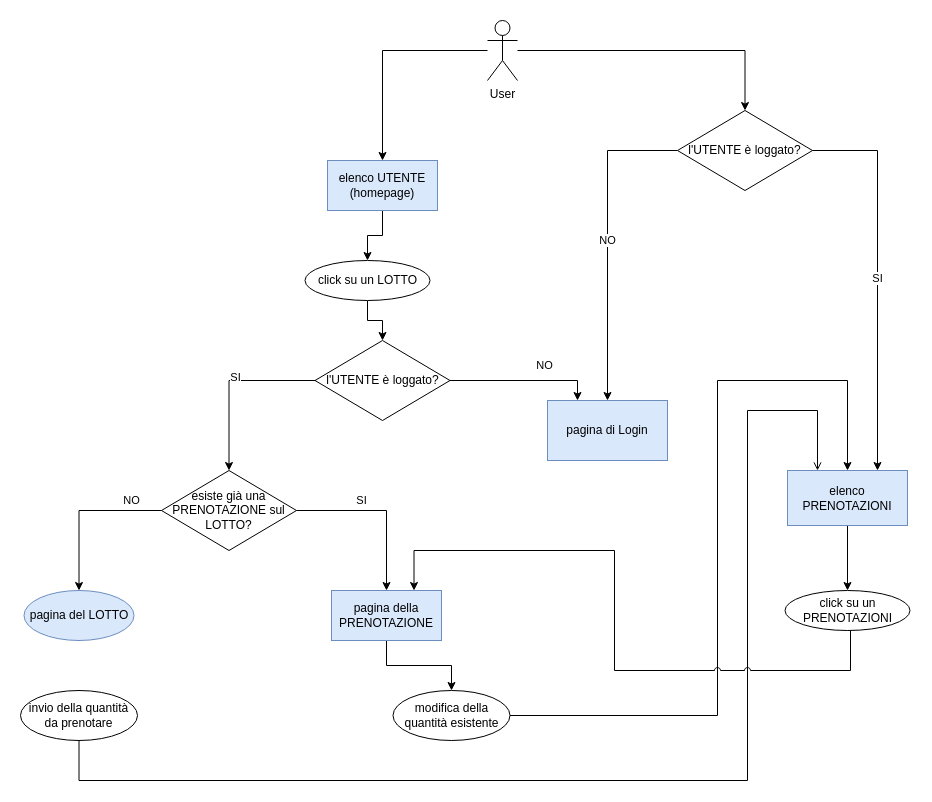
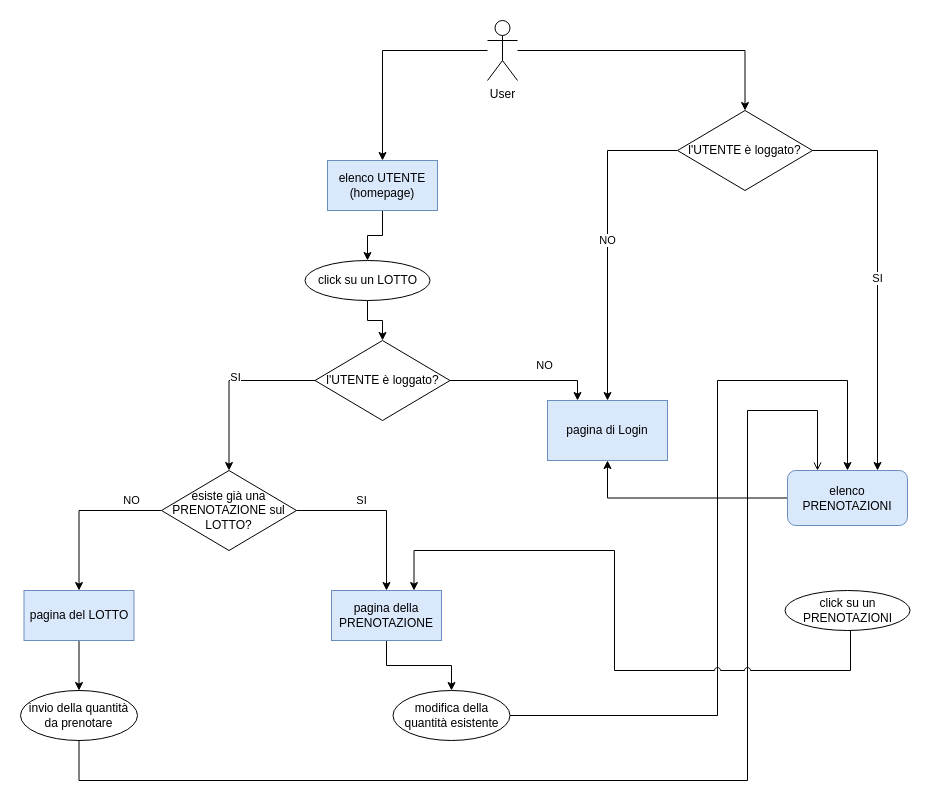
(848, 498) -> (848, 498)
(848, 555) -> (683, 498)
(79, 616) -> (79, 616)
none -> (79, 662)
